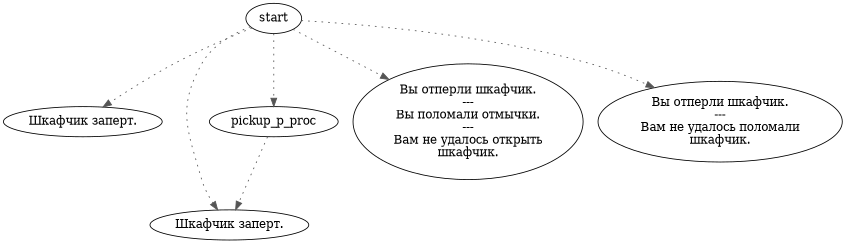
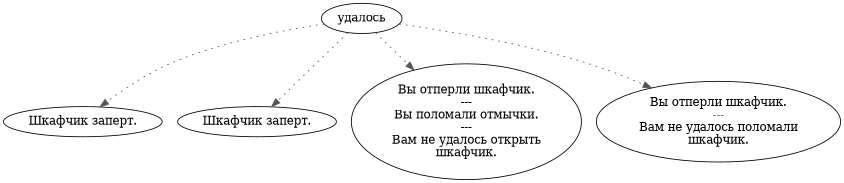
(274, 18) -> (362, 18)
(274, 122) -> none
